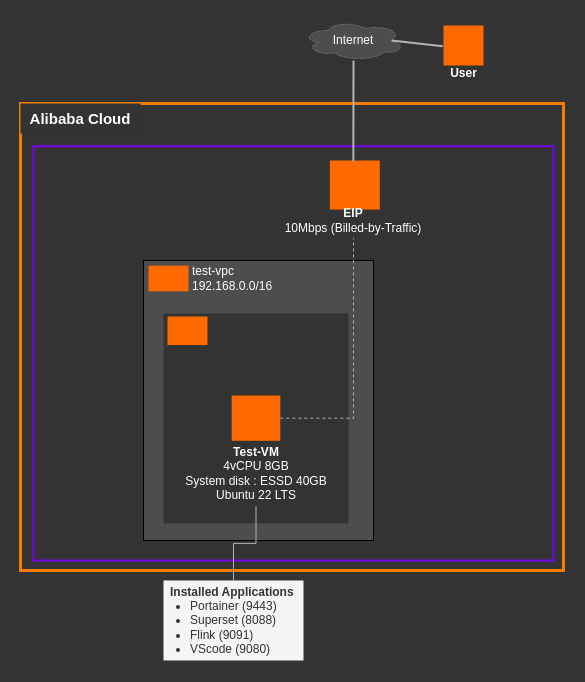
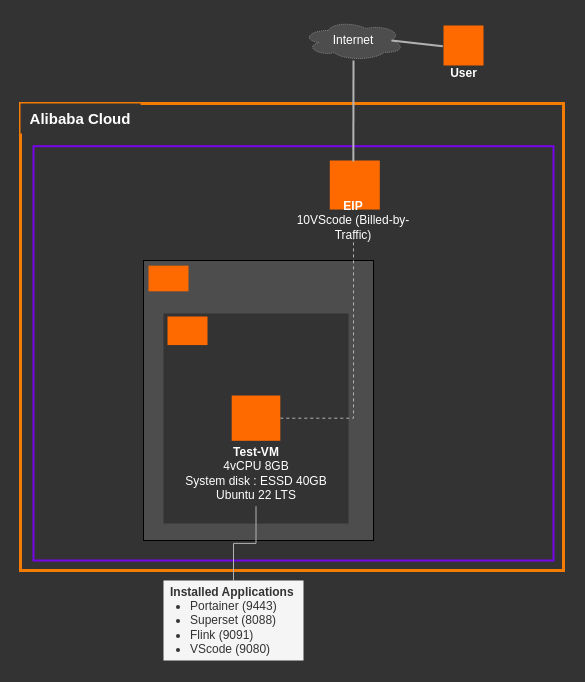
(354, 221) -> (354, 221)
(232, 279) -> none
